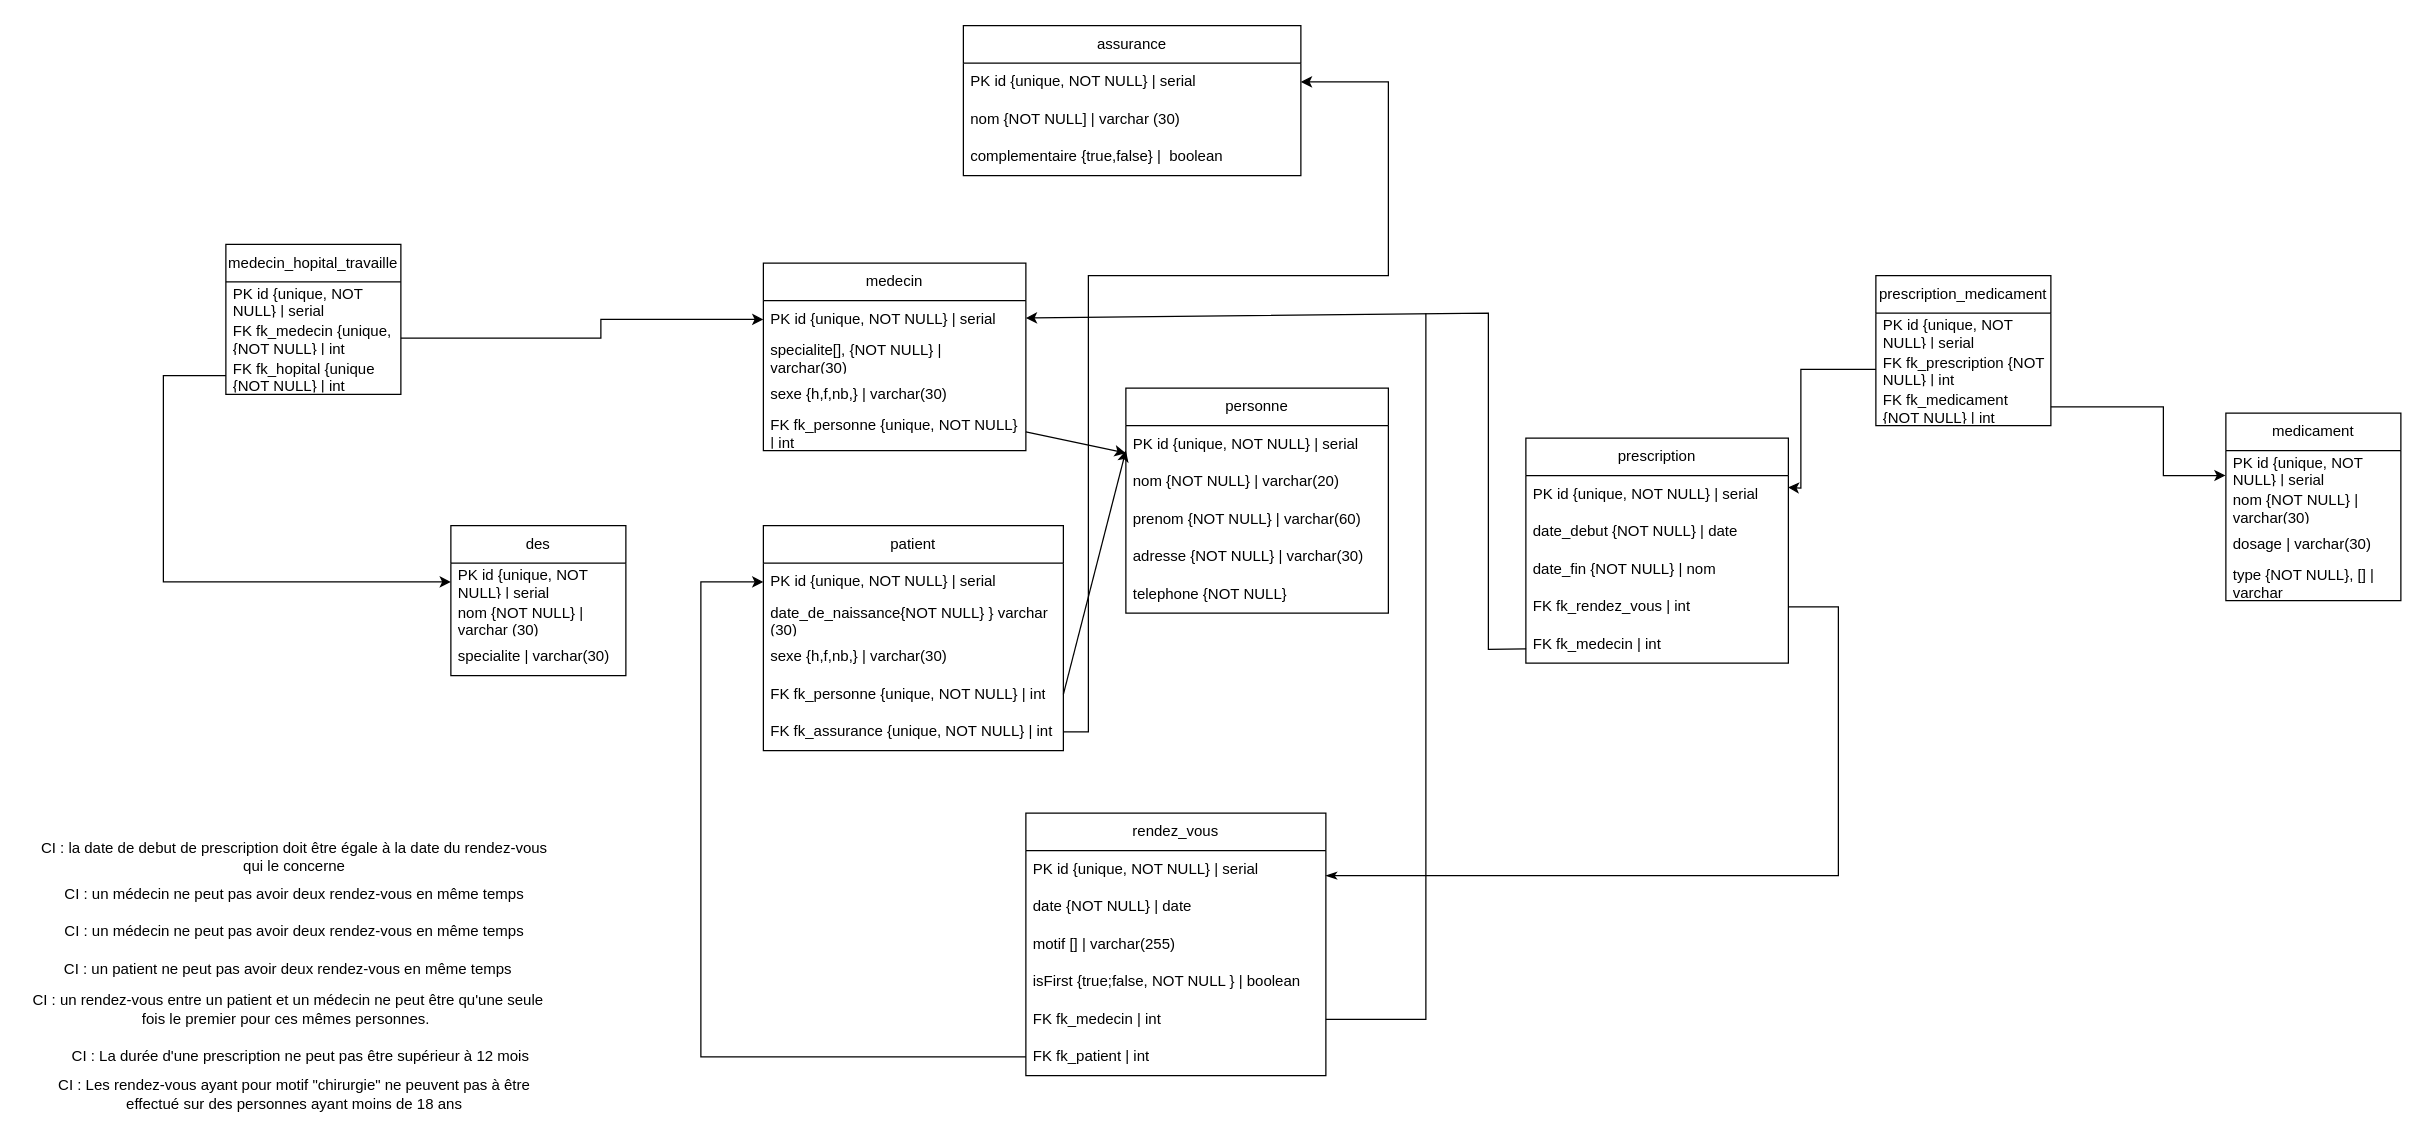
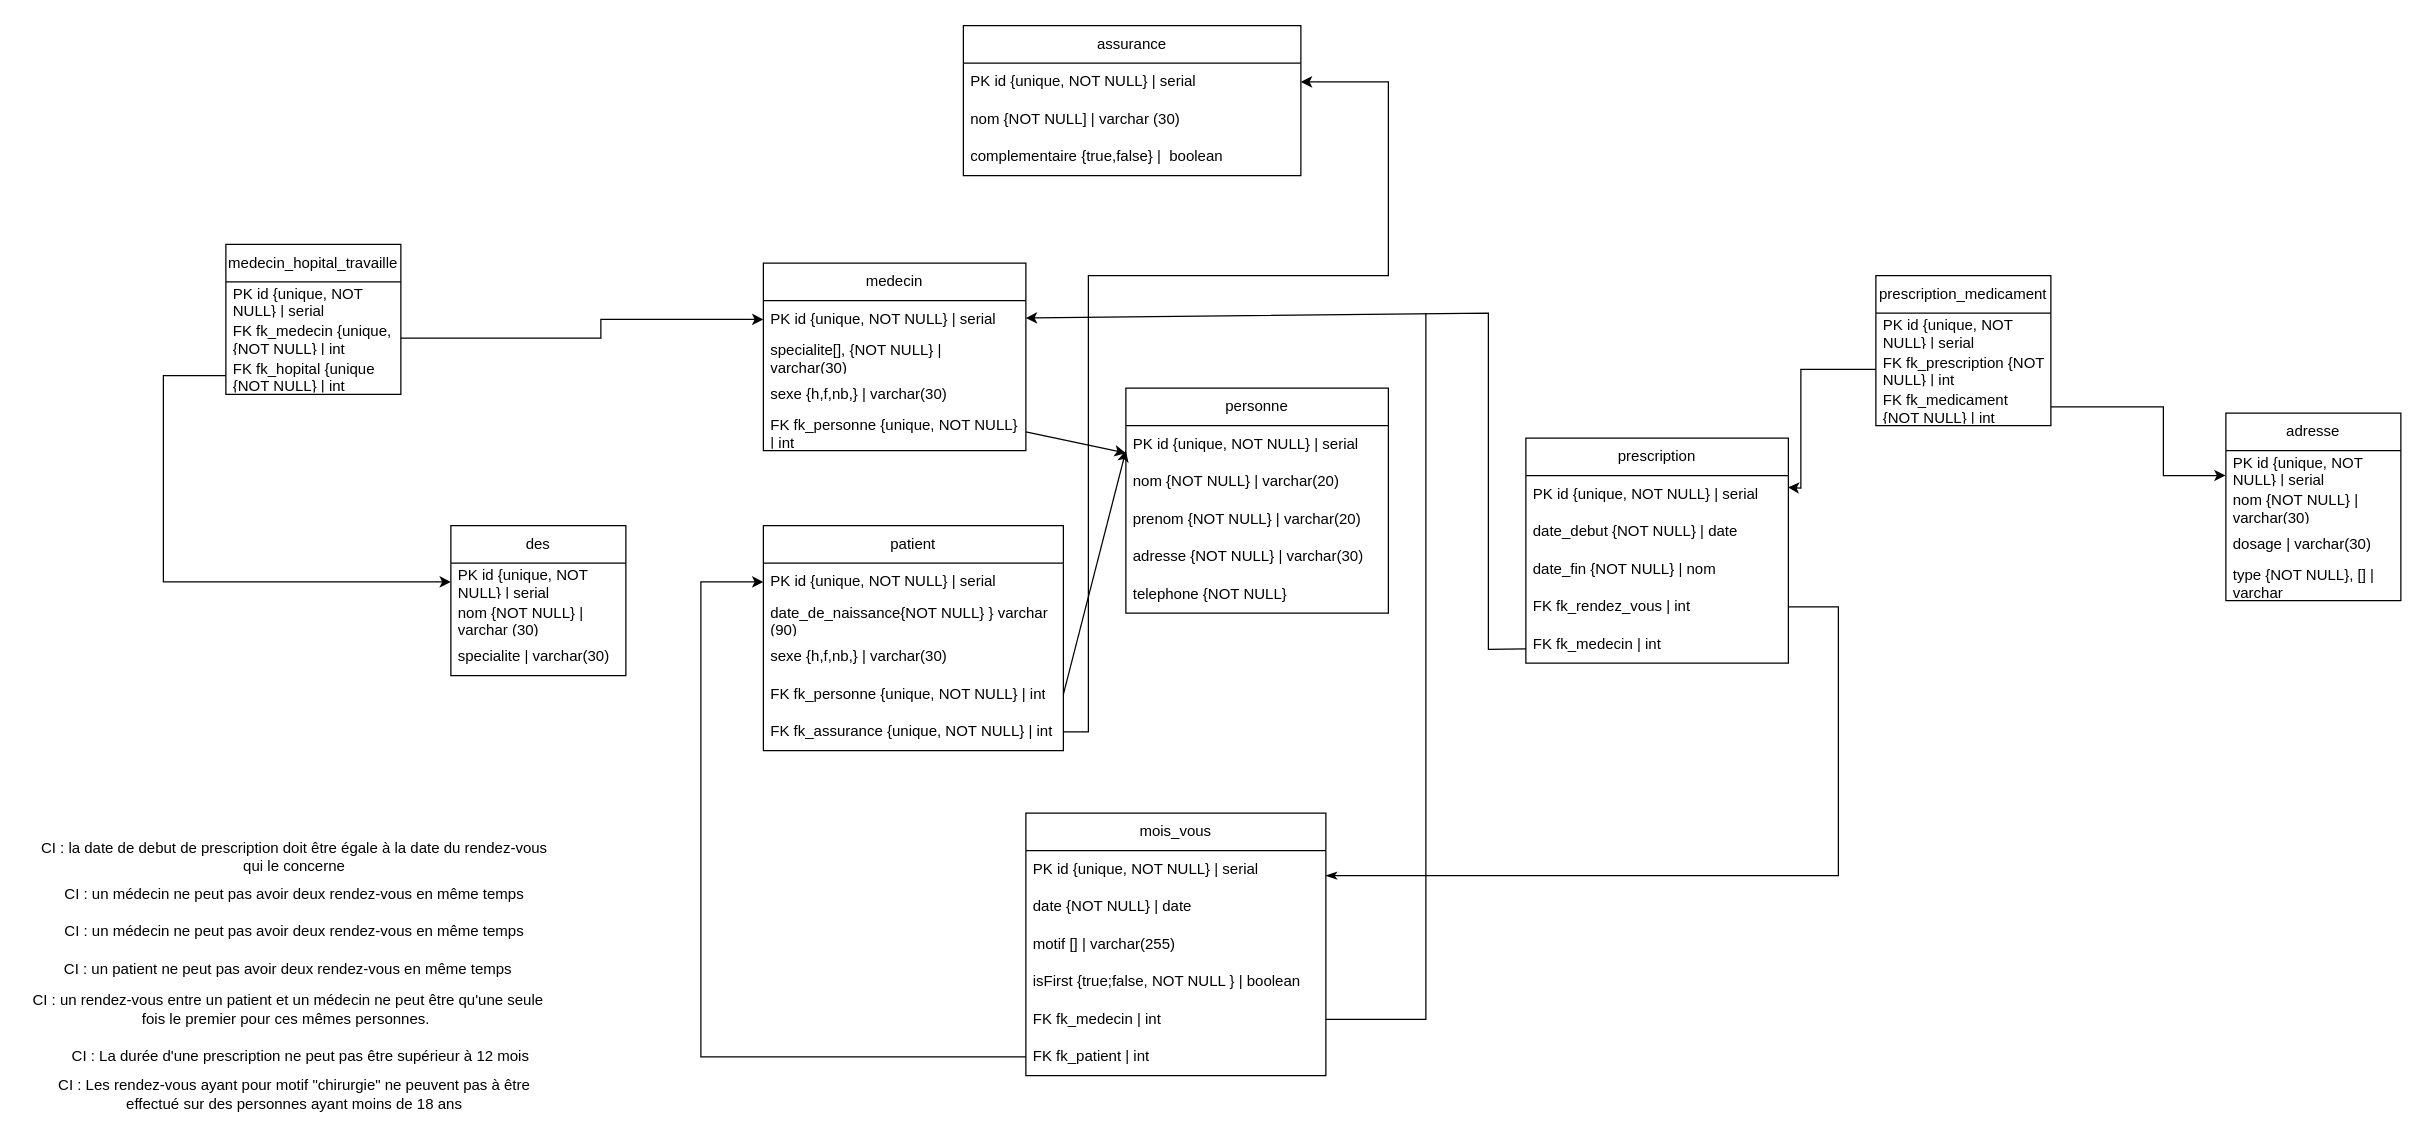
(2313, 432) -> (2313, 432)
(1254, 519) -> (1254, 519)
(914, 619) -> (914, 619)
(1176, 832) -> (1176, 832)
